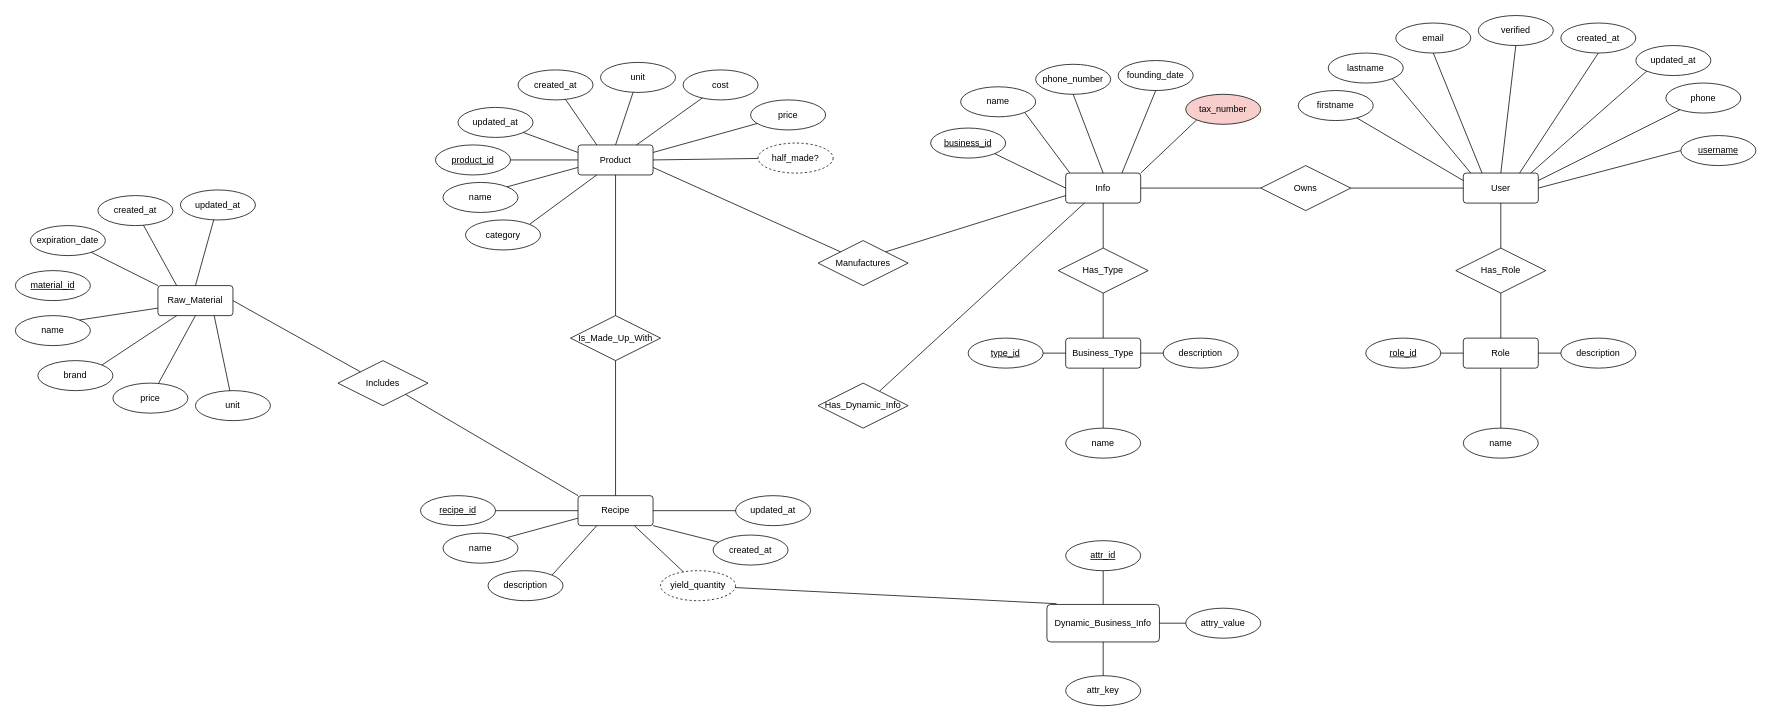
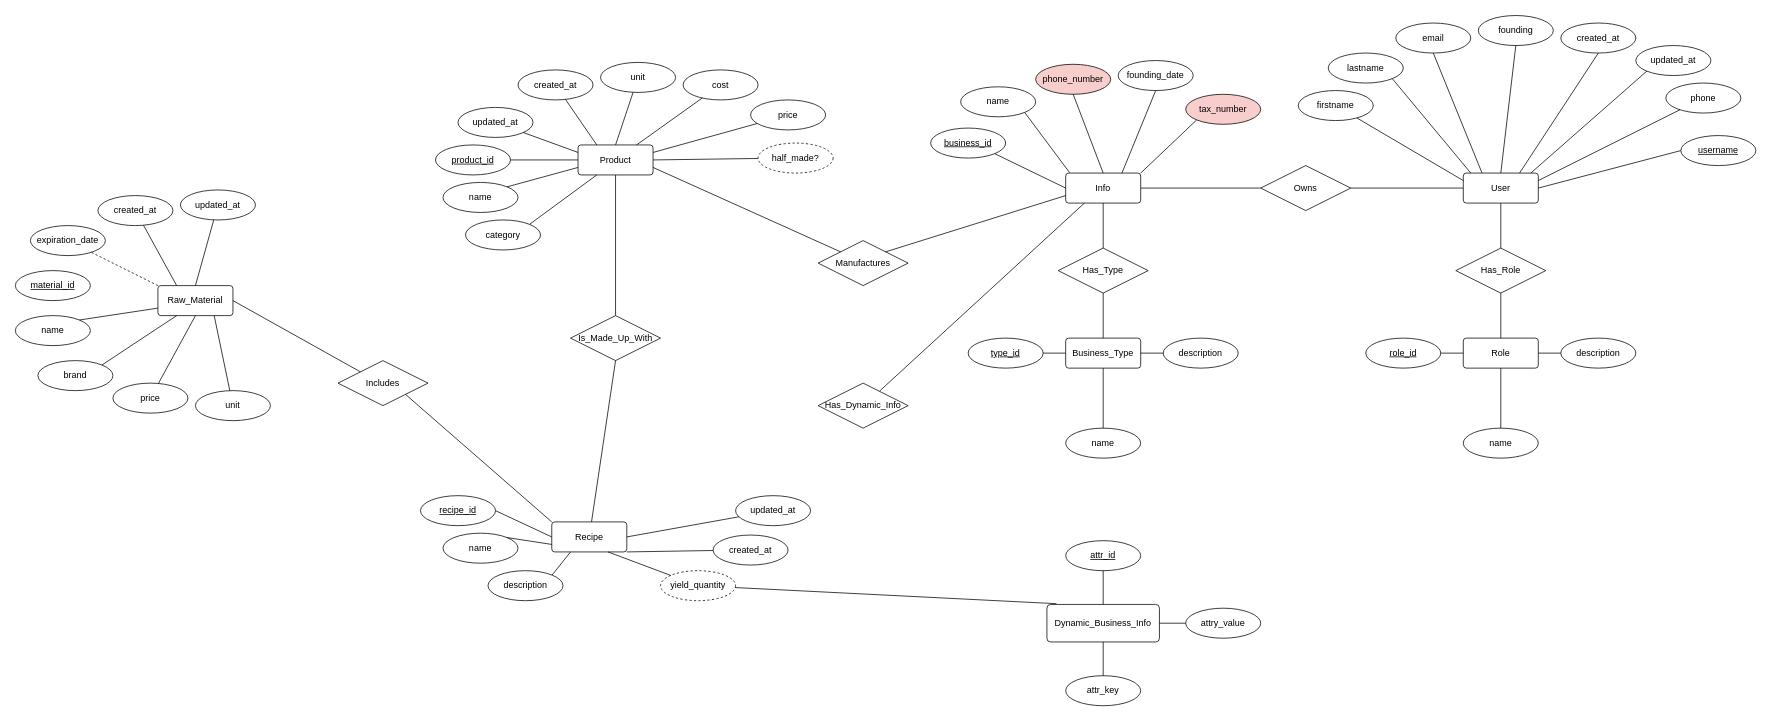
(1515, 30) -> (1515, 30)
(1073, 79) -> (1073, 79)
(125, 269) -> (125, 269)
(615, 510) -> (589, 537)
